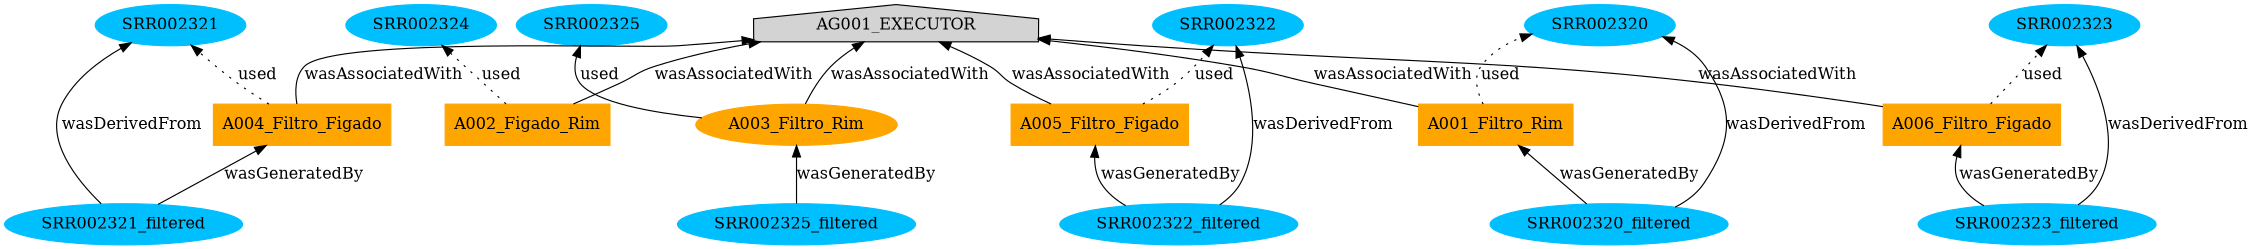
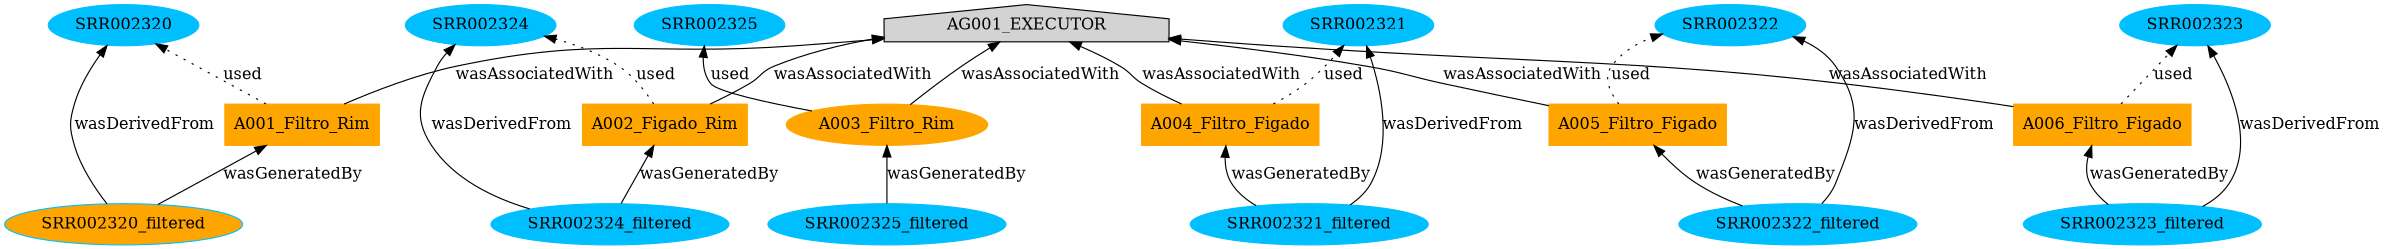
none -> (610, 224)
(1609, 224) -> (124, 224)
